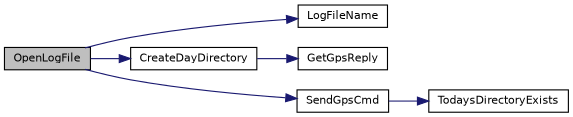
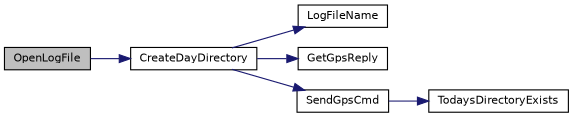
(185, 29) -> (263, 39)
(185, 88) -> (263, 78)
